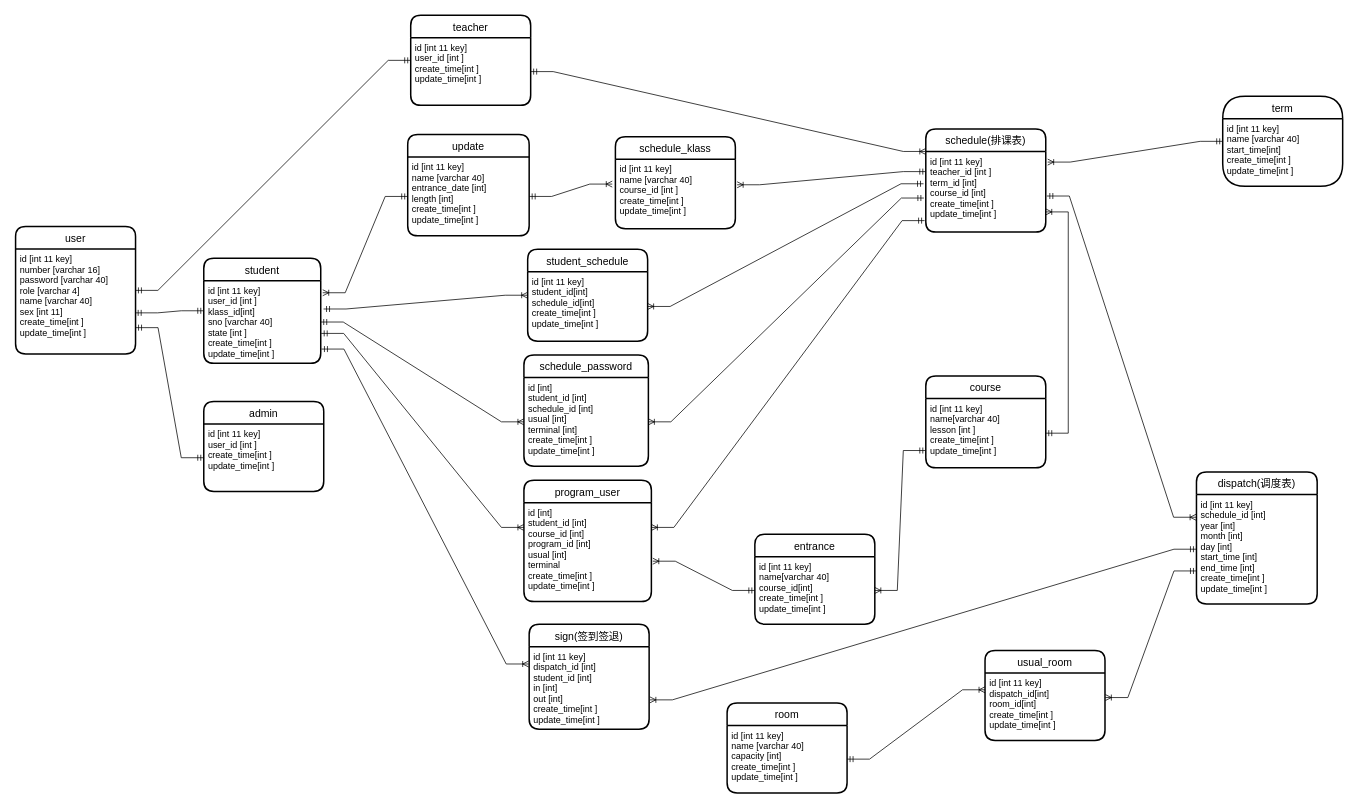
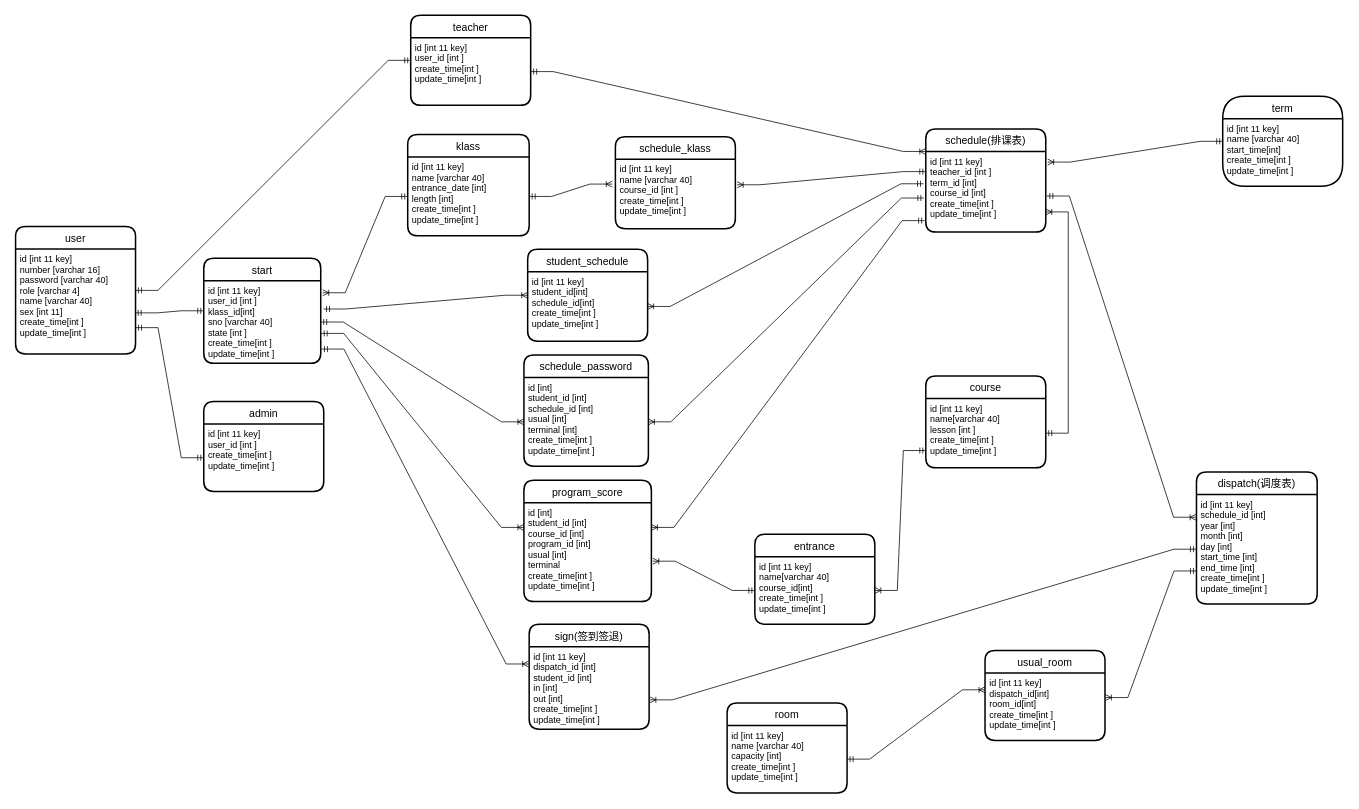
(468, 147) -> (468, 147)
(262, 270) -> (262, 270)
(587, 492) -> (587, 492)
